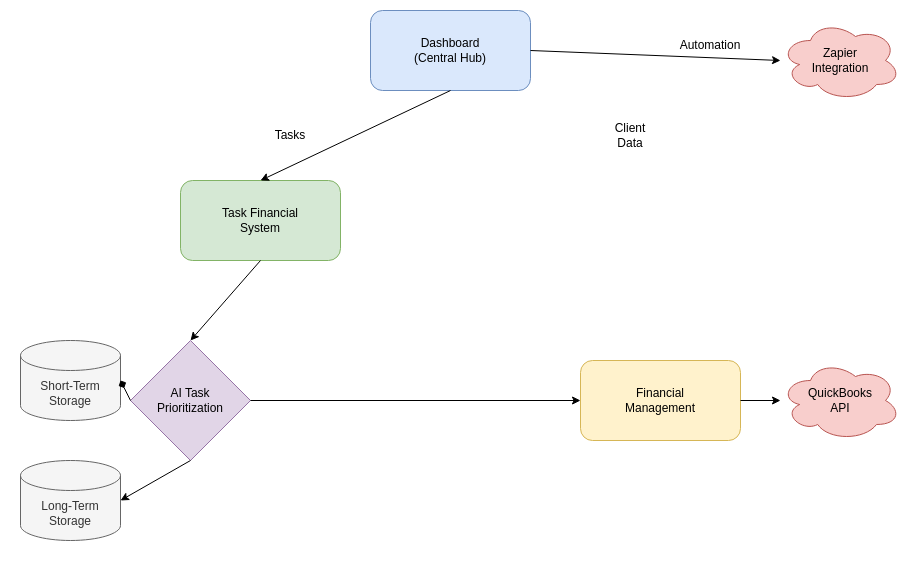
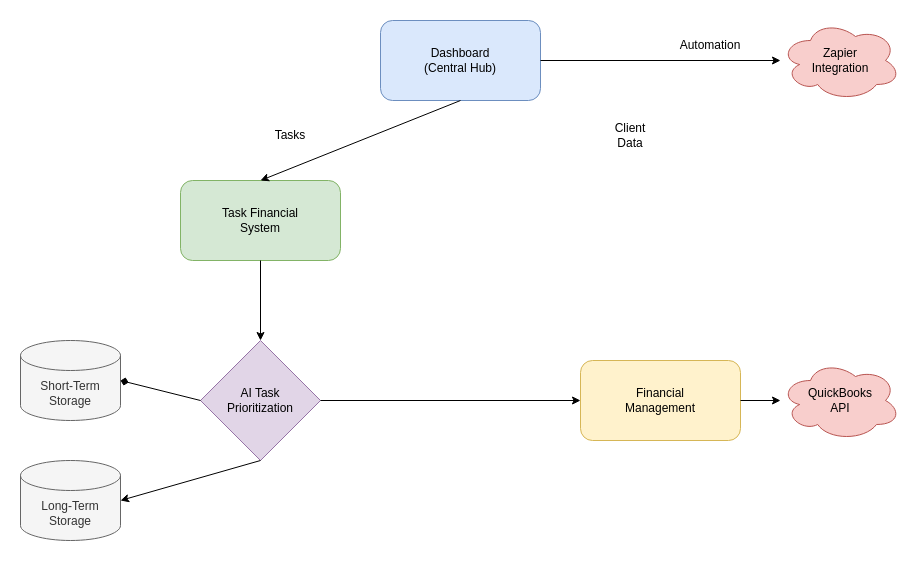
(451, 51) -> (461, 61)
(191, 401) -> (261, 401)
